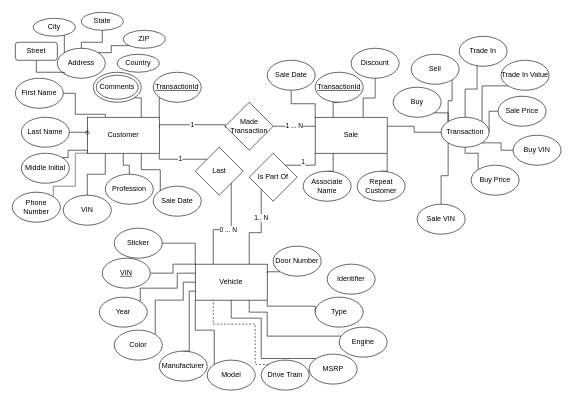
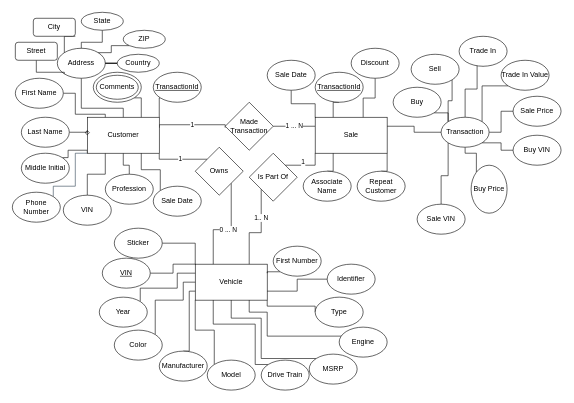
(54, 27) -> (54, 27)
none -> (111, 63)
none -> (91, 108)
(522, 111) -> (537, 111)
(219, 171) -> (219, 171)
(495, 180) -> (489, 189)
(297, 261) -> (297, 261)
none -> (297, 285)
(248, 324) -> (248, 324)
